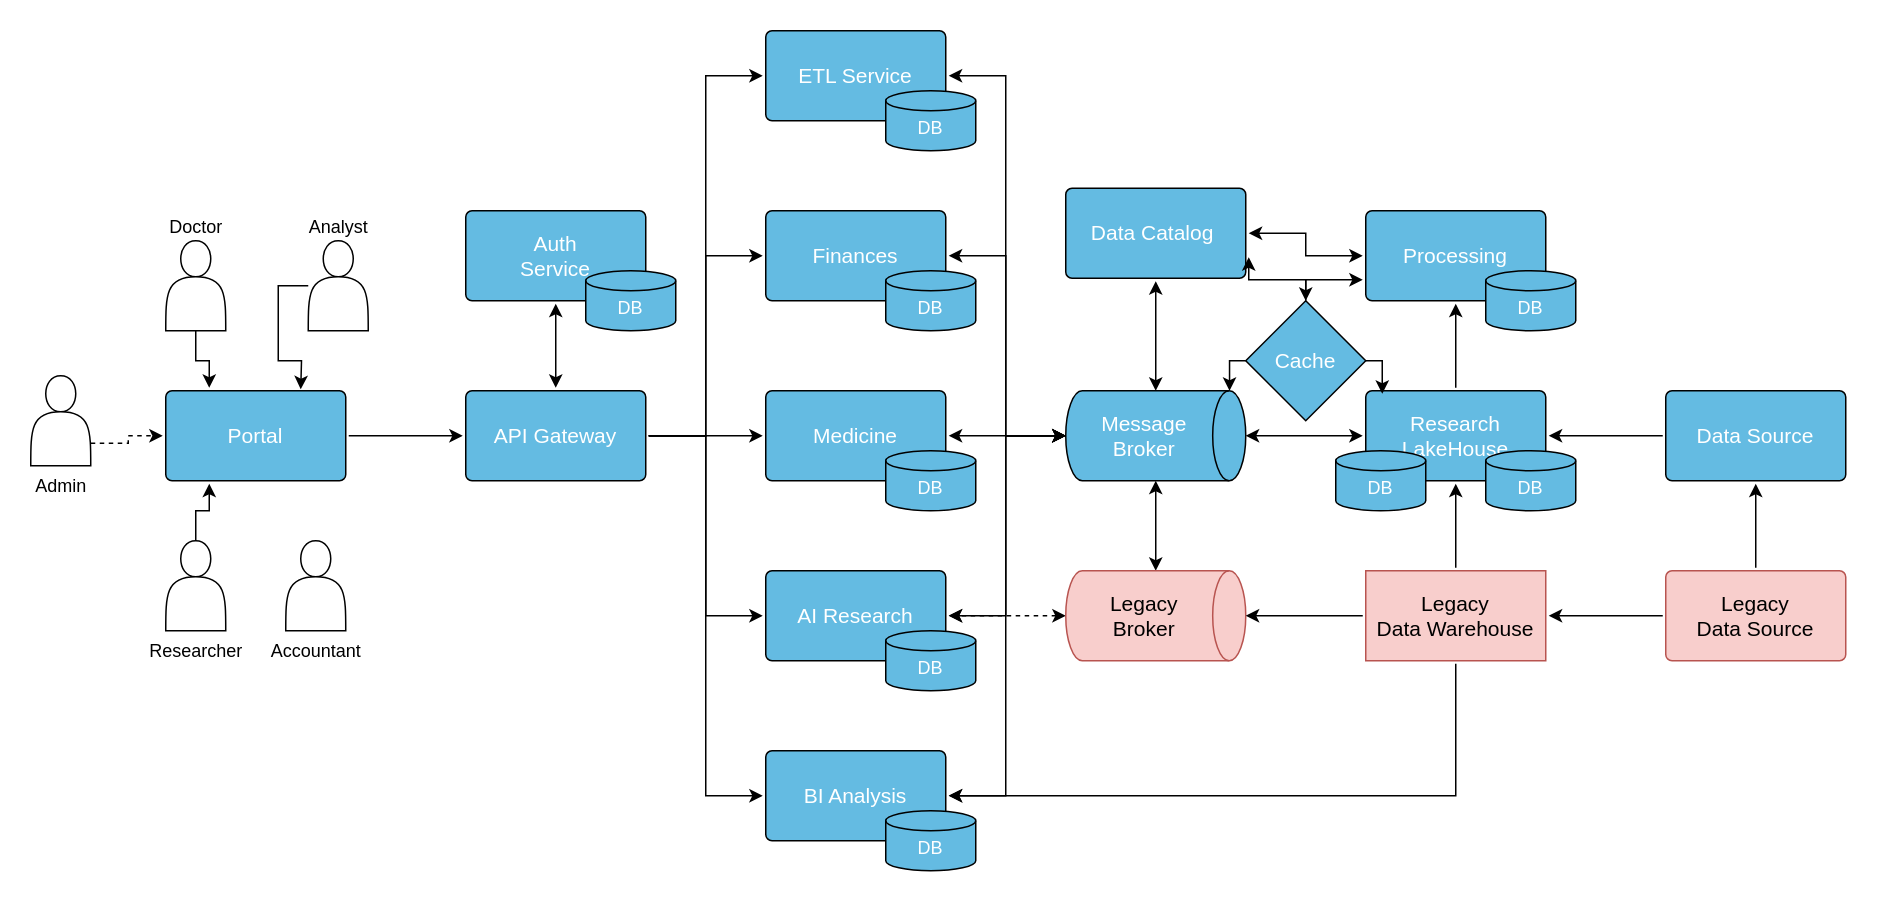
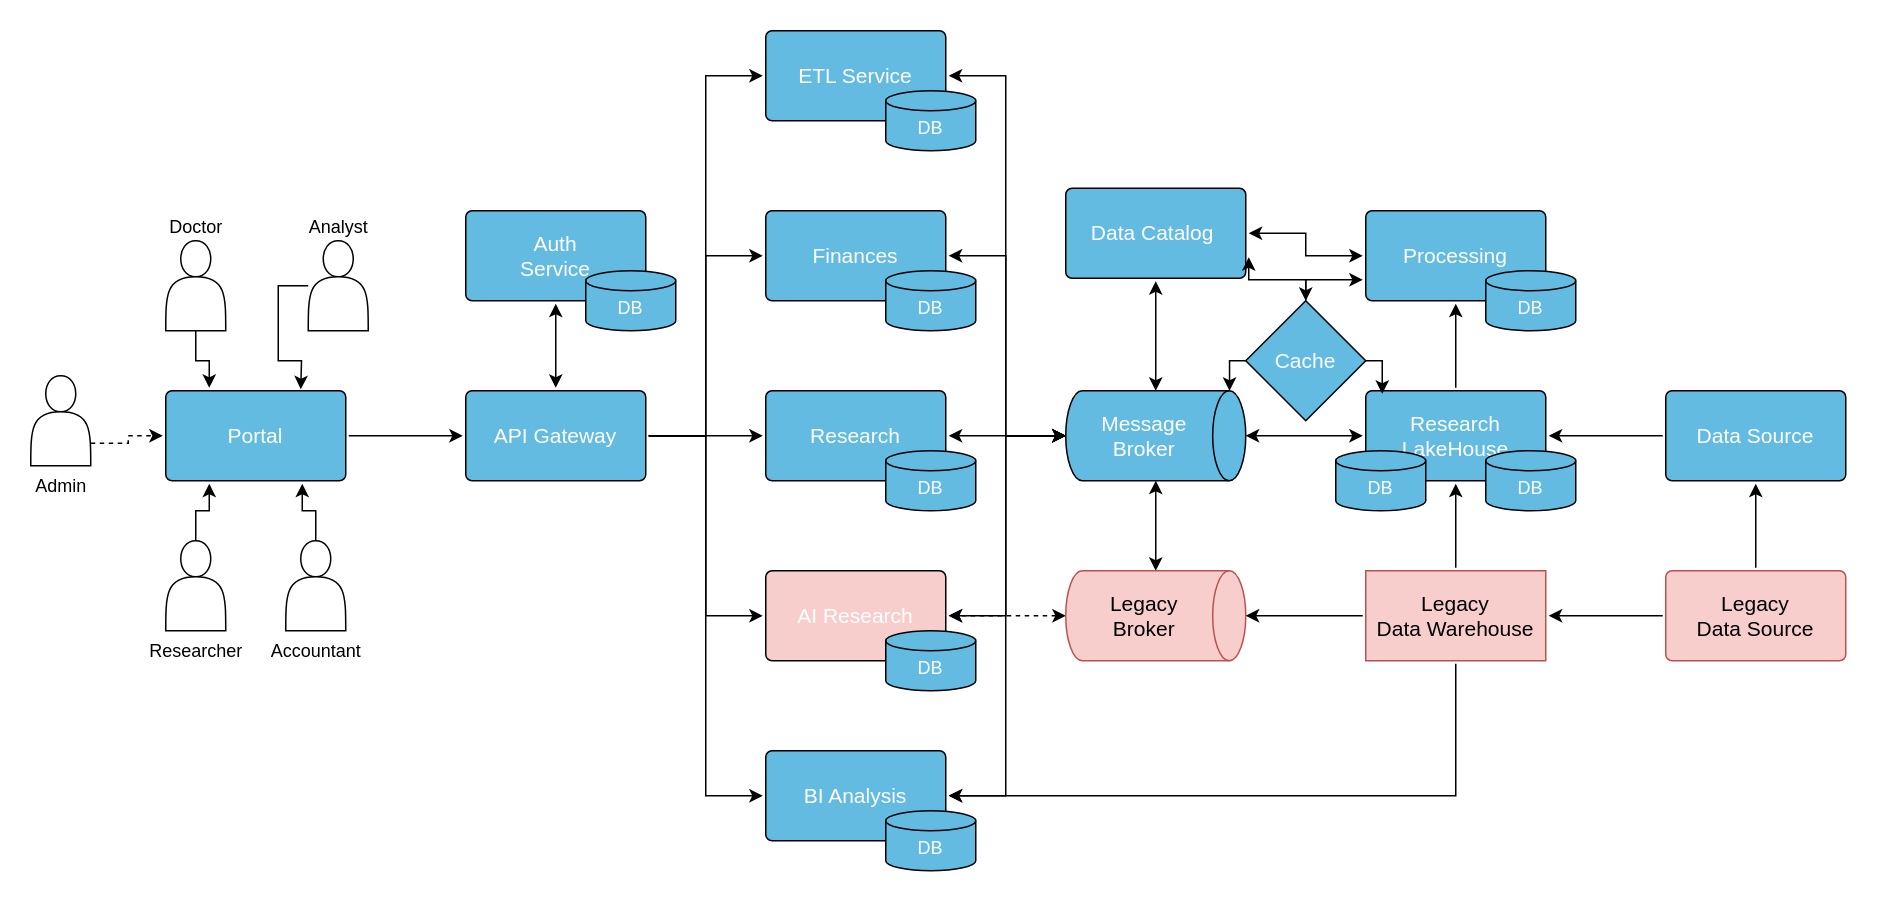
(856, 436) -> (856, 436)
none -> (316, 511)
(856, 616) -> (856, 616)
